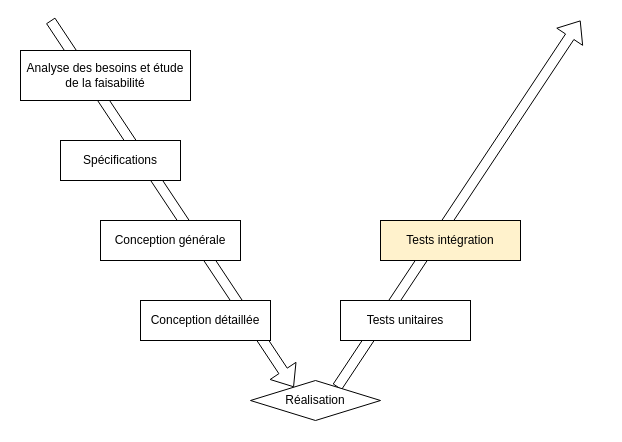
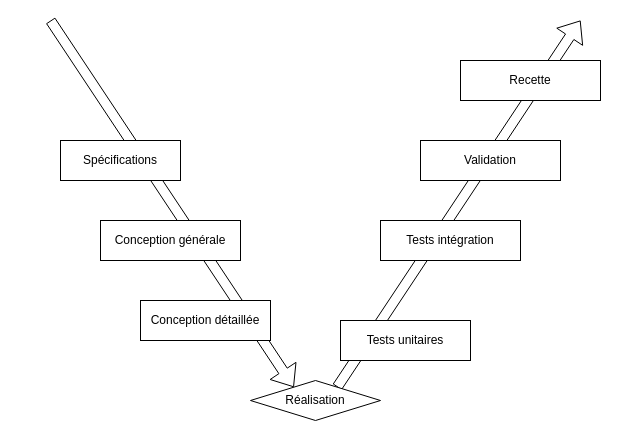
(106, 76) -> none
none -> (531, 81)
none -> (491, 161)
(451, 241) -> (451, 241)
(406, 321) -> (406, 341)
